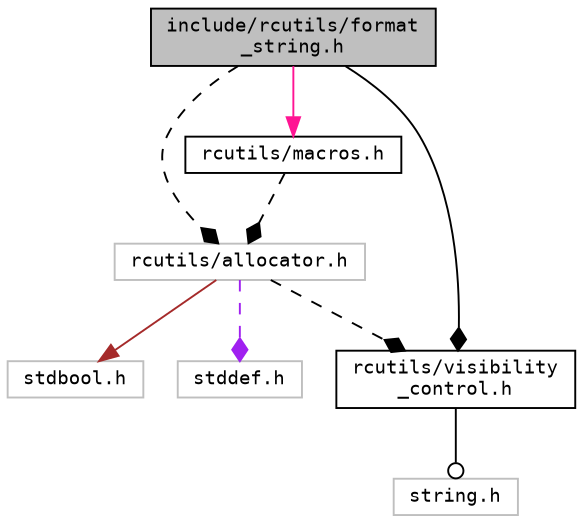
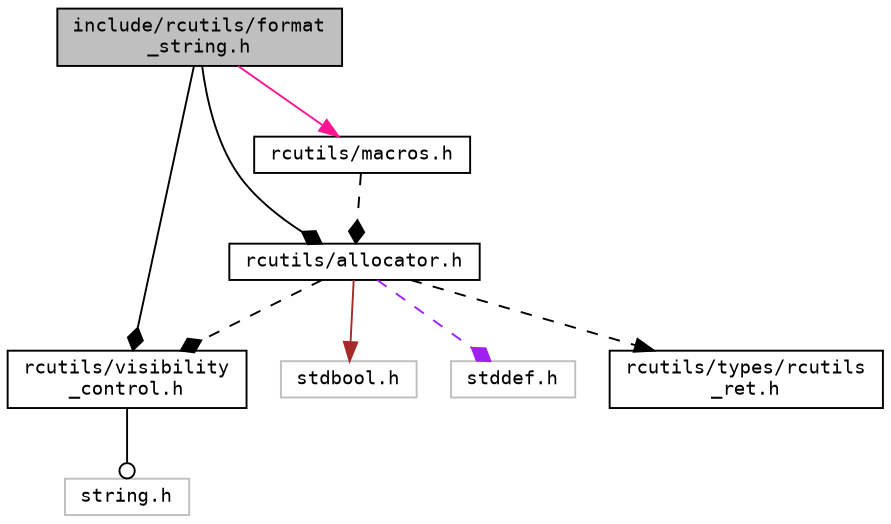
(167, 137) -> (231, 162)
(240, 262) -> (355, 262)
none -> (746, 379)
